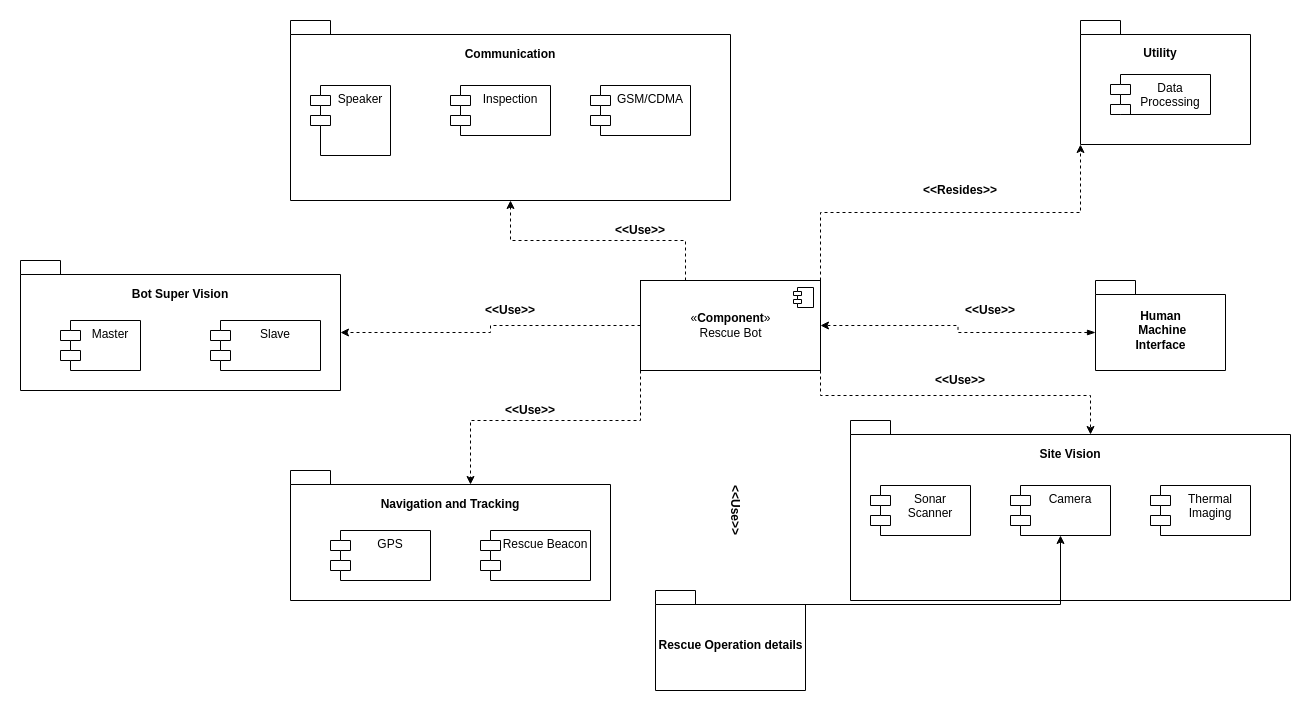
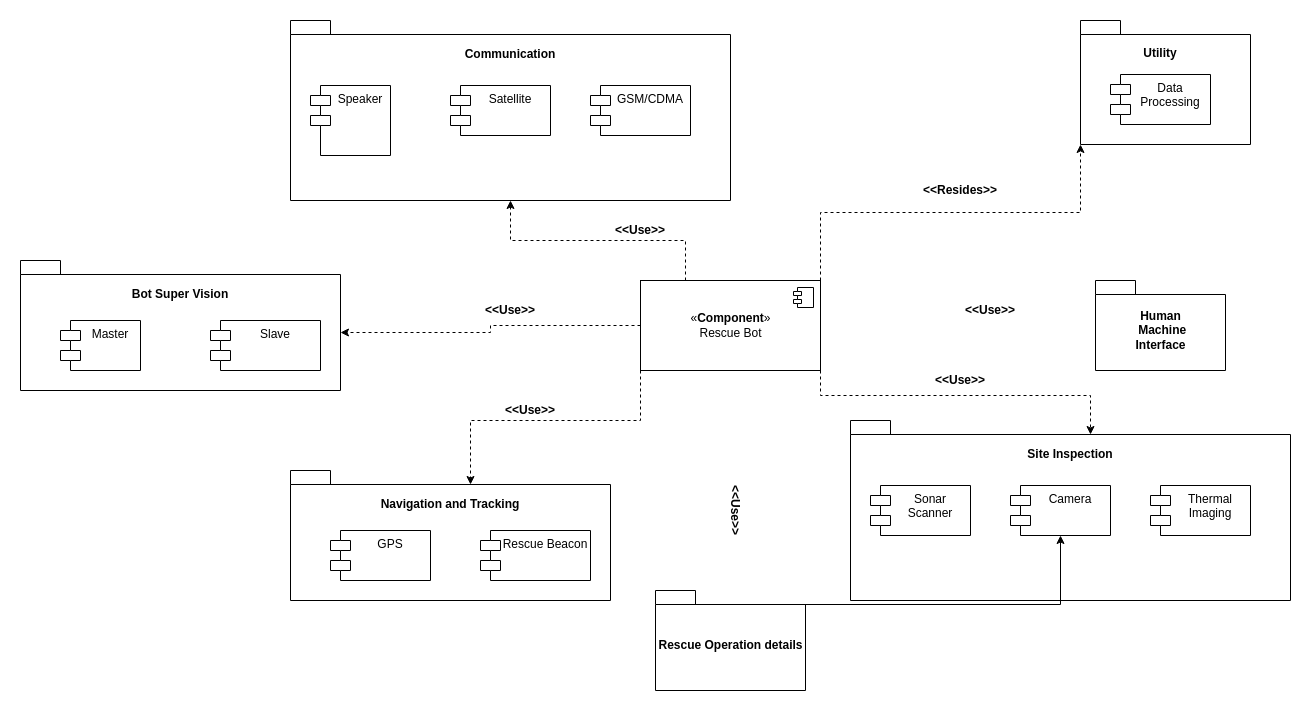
(1161, 95) -> (1161, 100)
(510, 99) -> (510, 99)
(958, 329) -> none
(1070, 454) -> (1070, 454)
